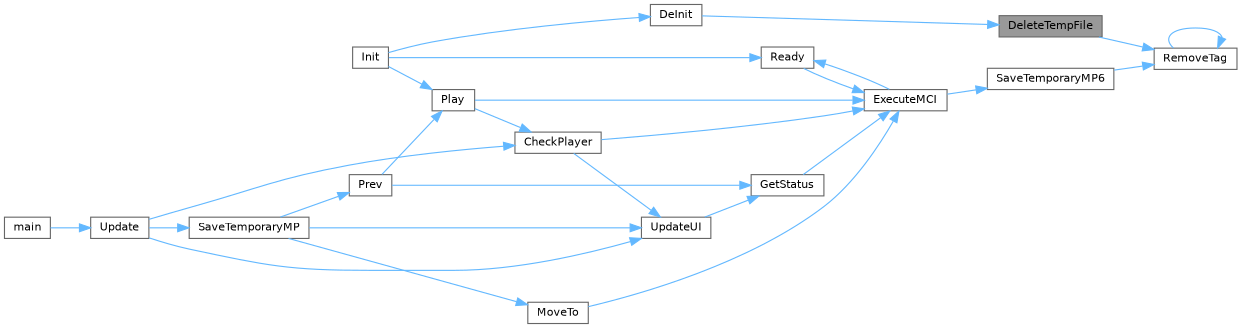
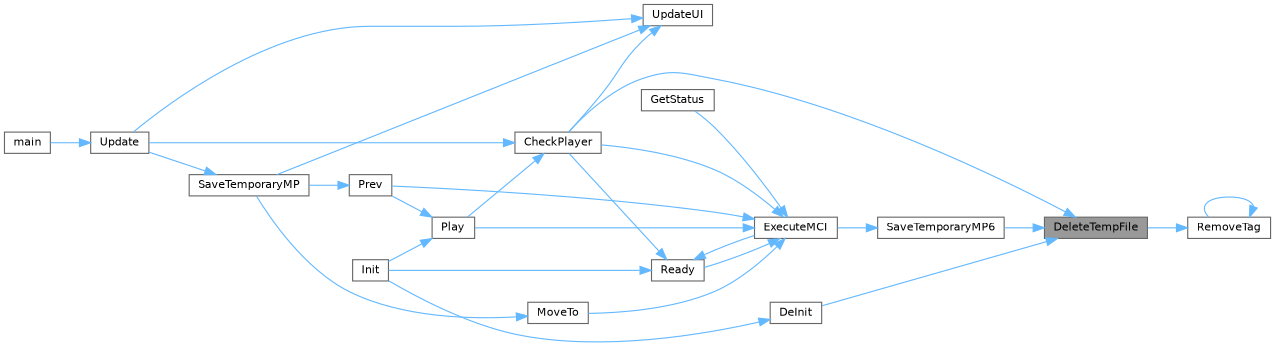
(1128, 68) -> (1019, 228)
none -> (817, 106)
(566, 185) -> (568, 197)
(727, 209) -> none
none -> (621, 210)
